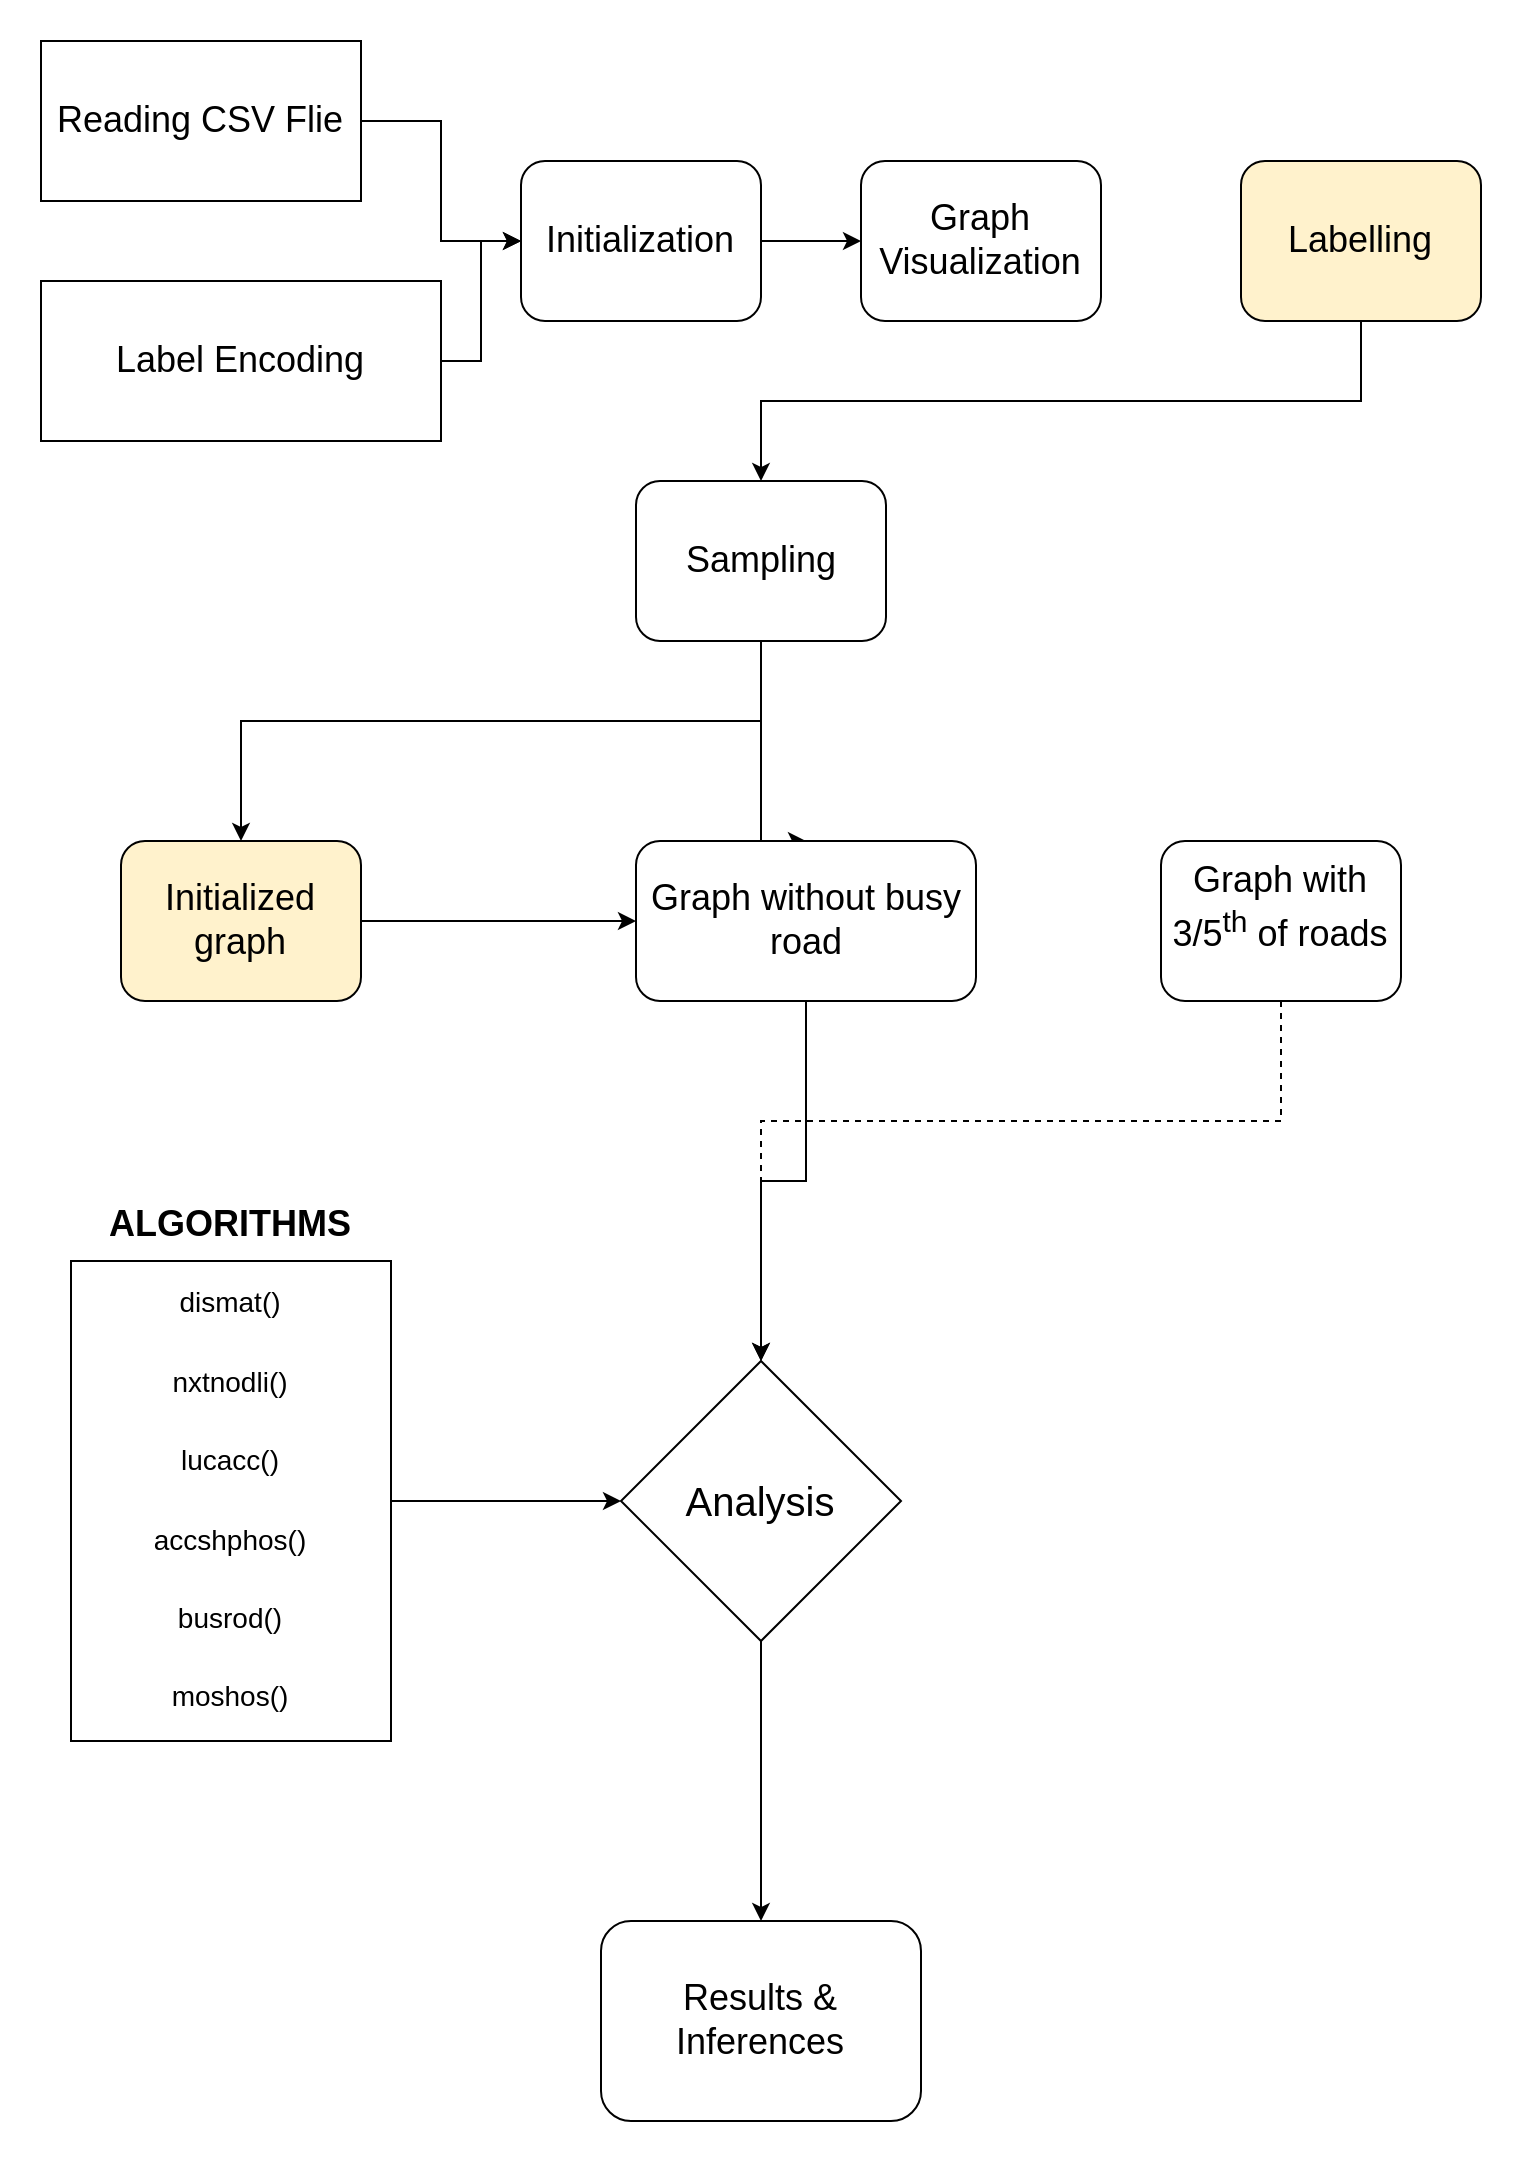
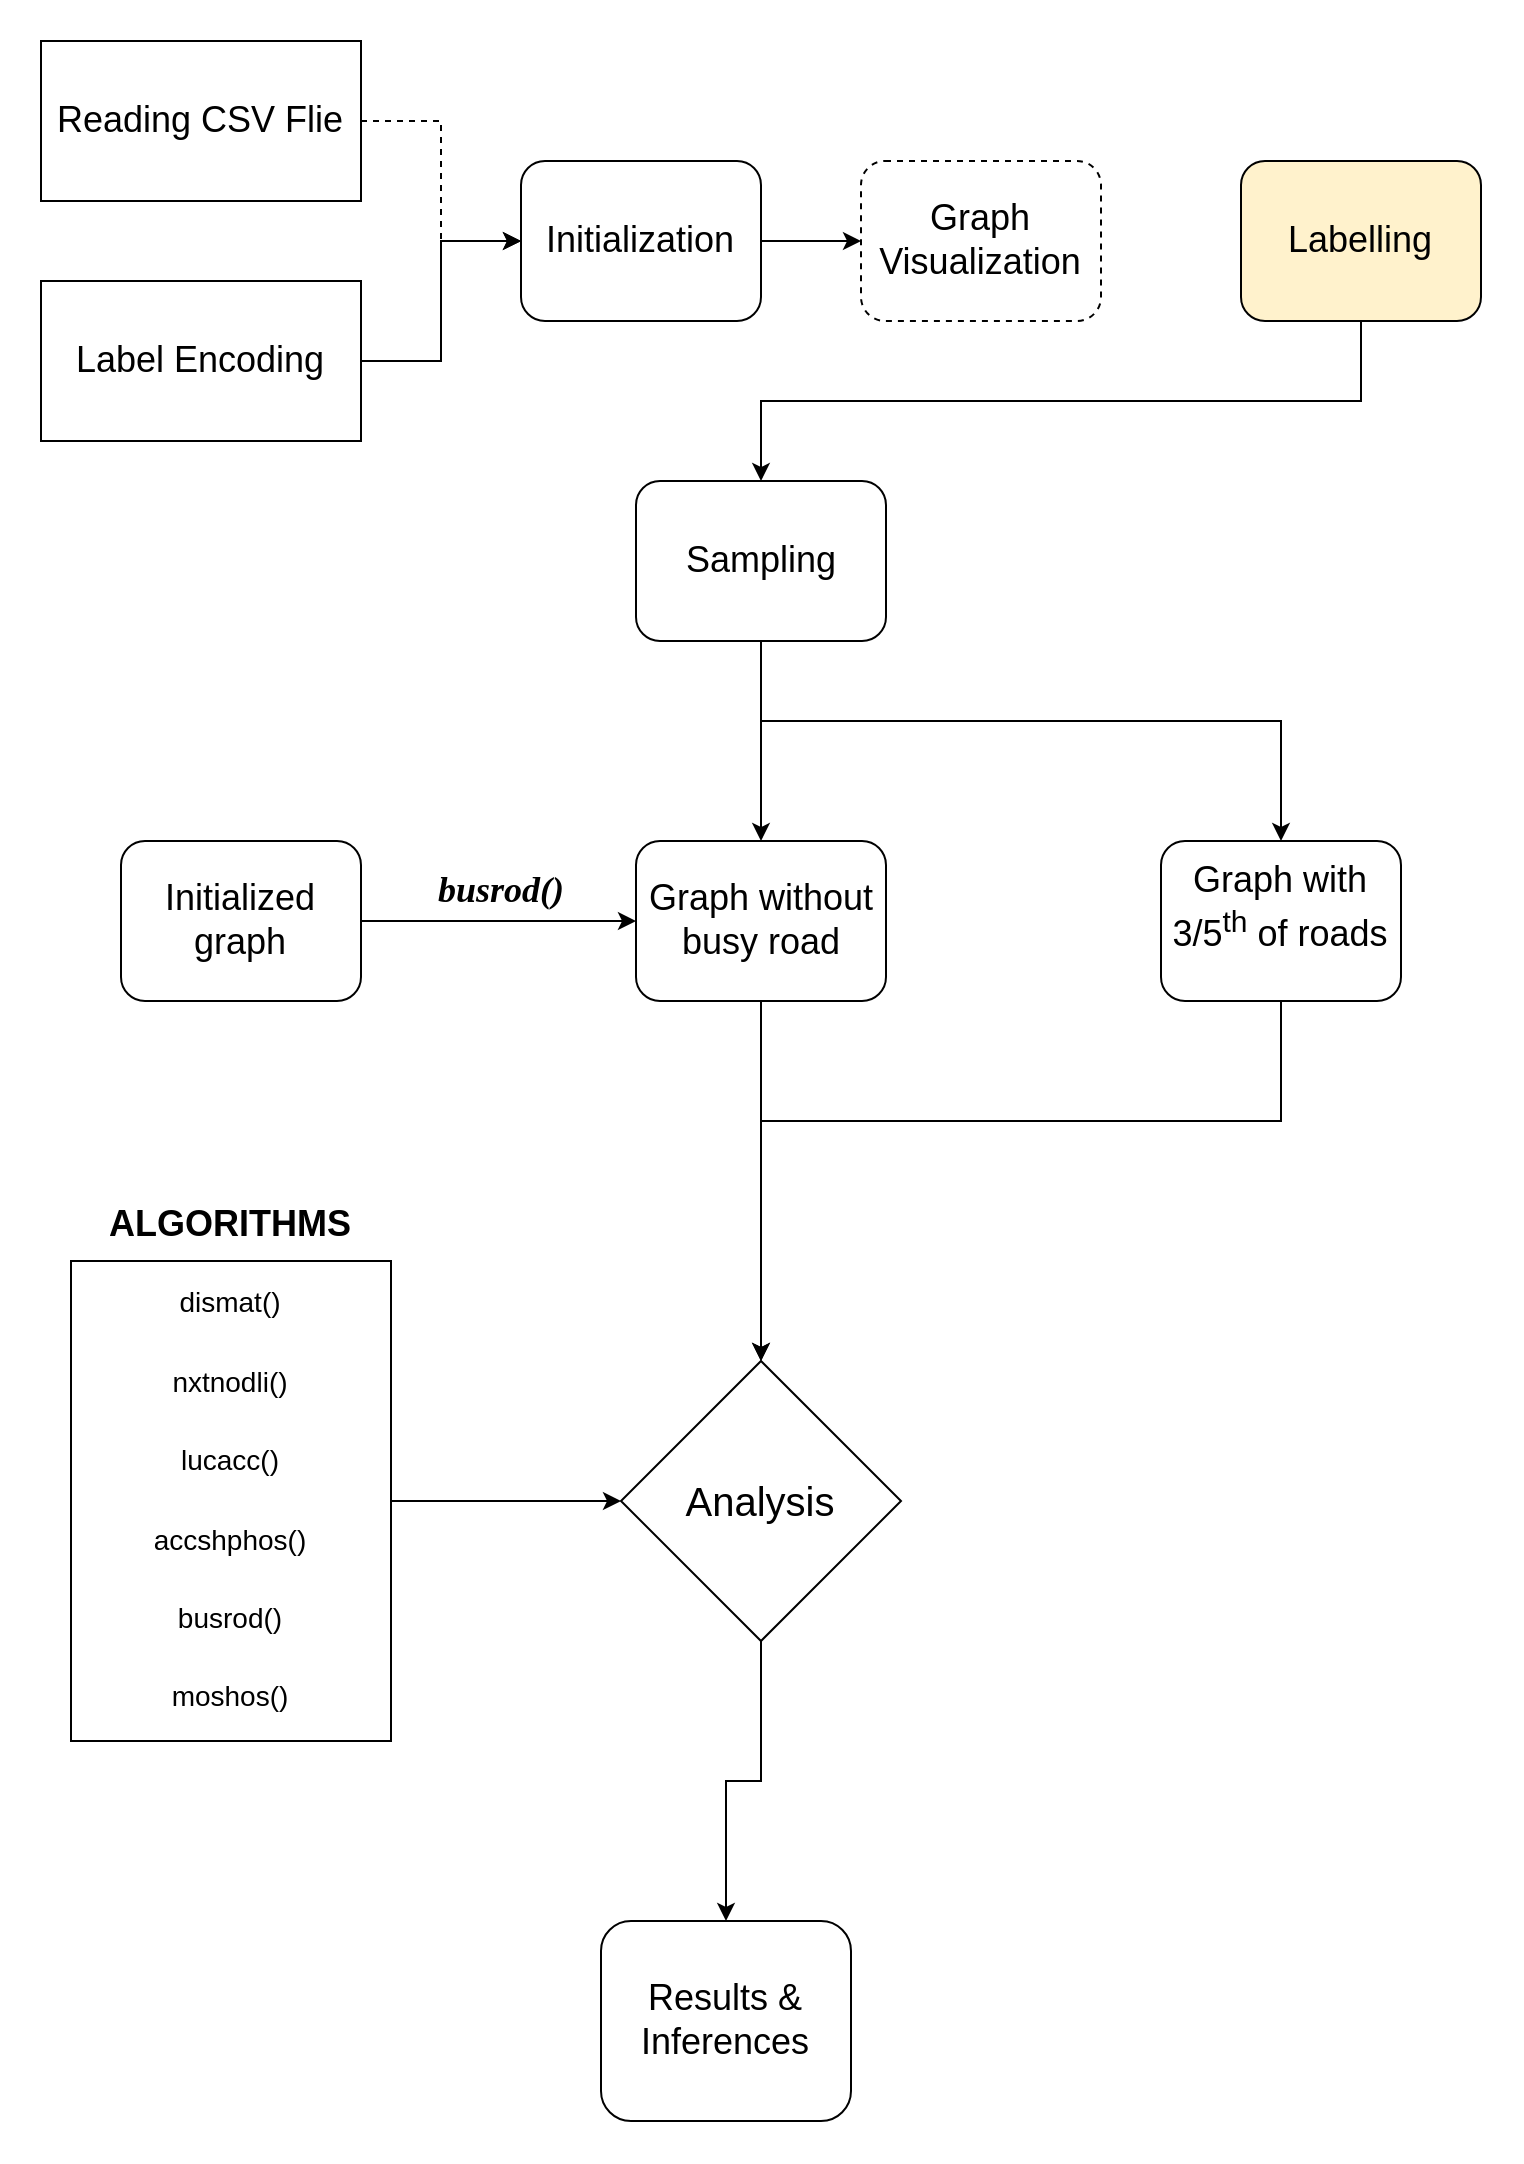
(441, 141) -> (441, 141)
(981, 241) -> (981, 241)
(241, 361) -> (201, 361)
(446, 721) -> none
none -> (1076, 721)
none -> (501, 891)
(241, 921) -> (241, 921)
(806, 921) -> (761, 921)
(1104, 1121) -> (1104, 1121)
(761, 2021) -> (726, 2021)
